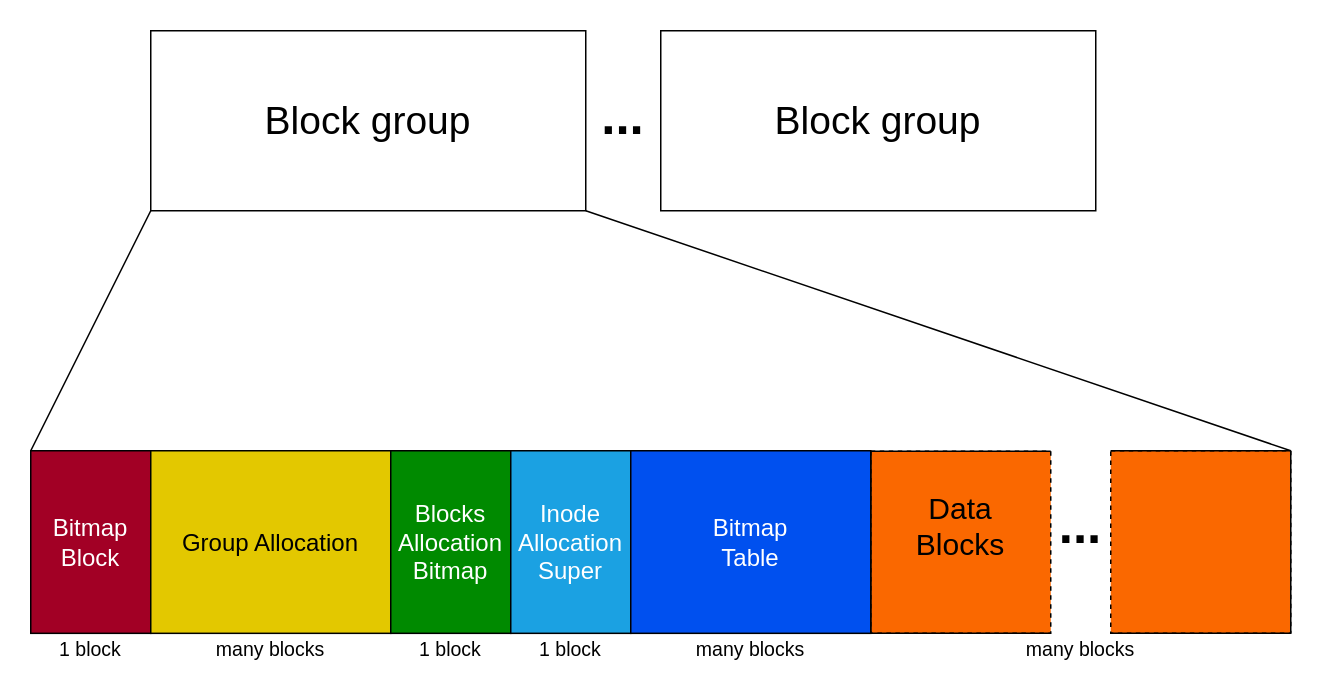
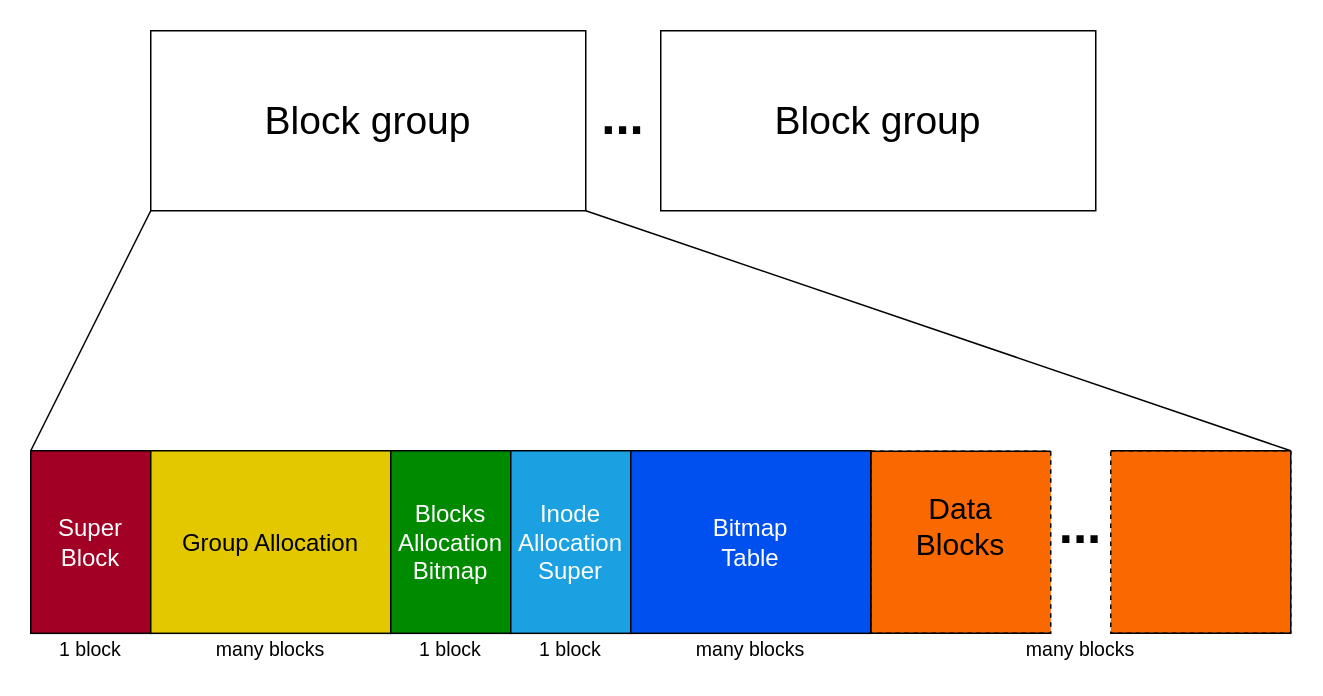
(91, 542) -> (91, 542)
